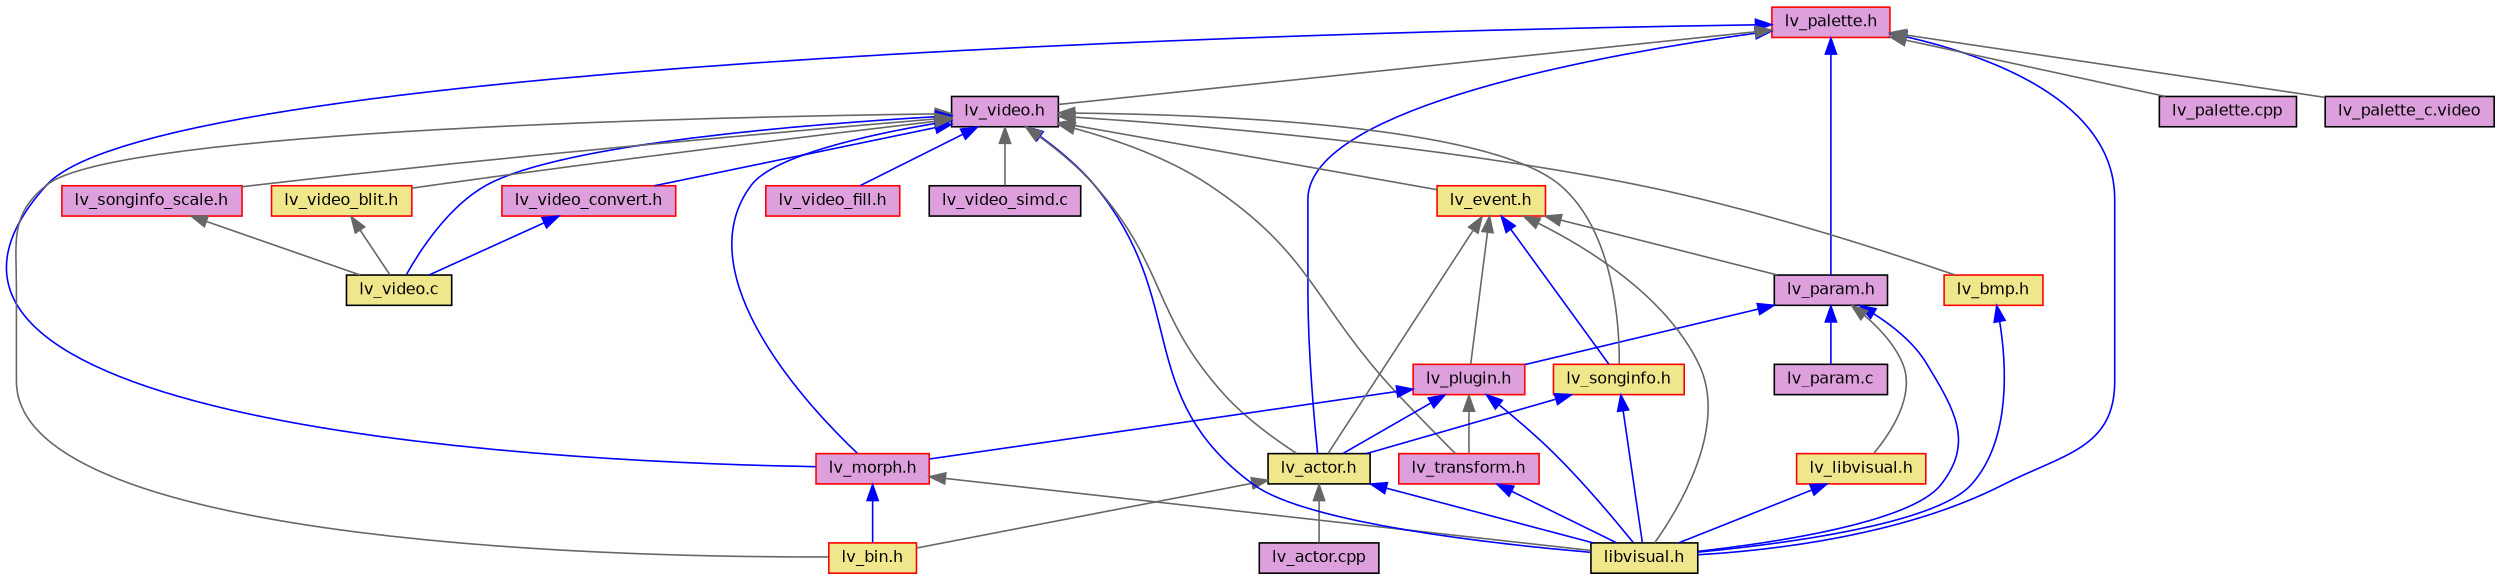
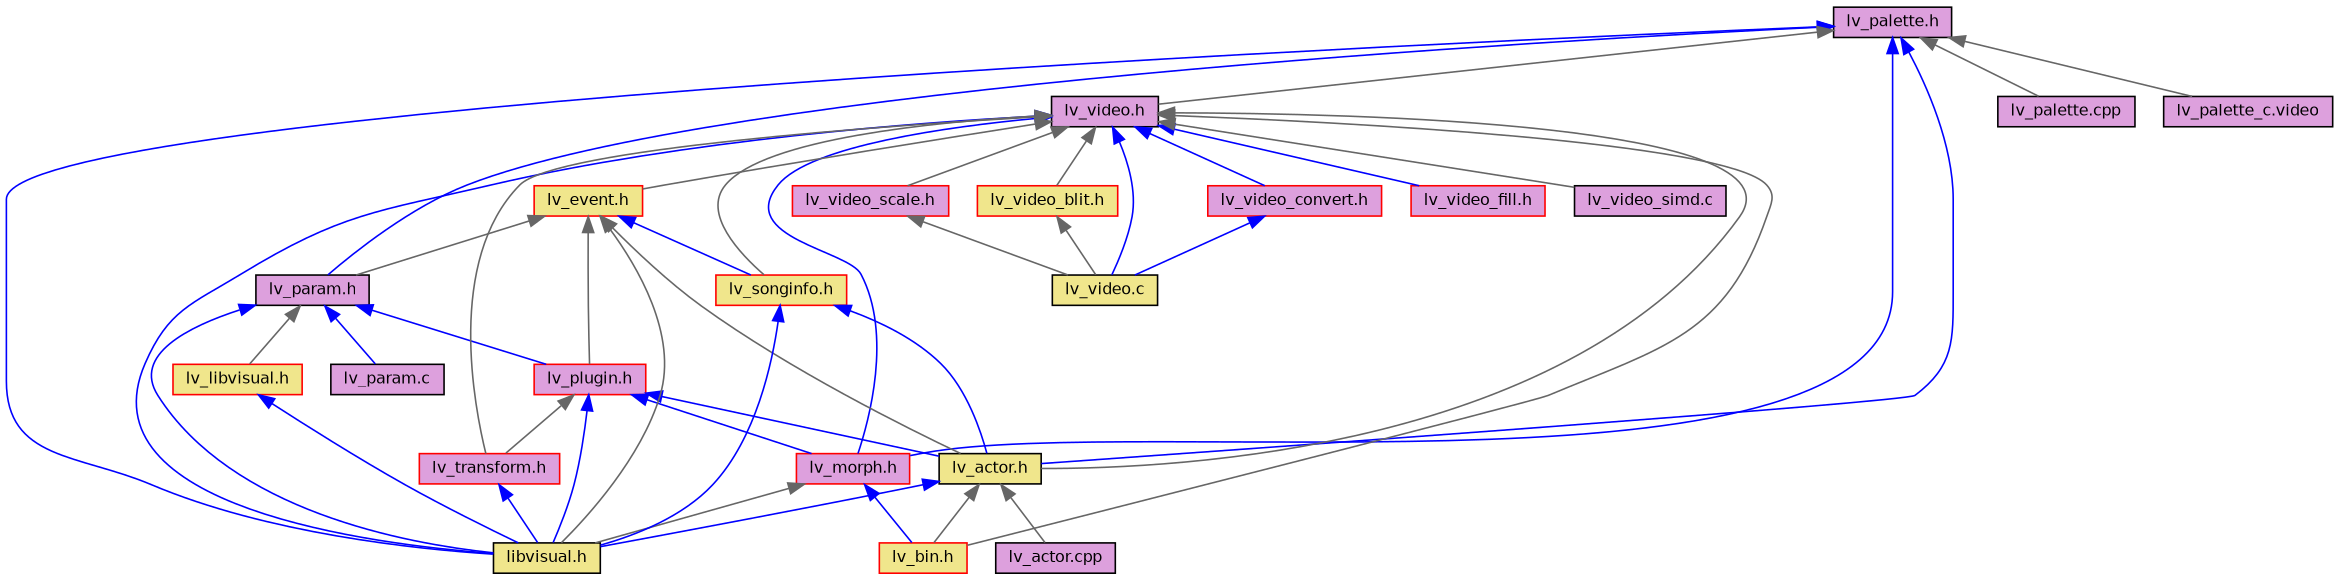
(1831, 22) -> (1893, 22)
(152, 201) -> (871, 201)
(1994, 290) -> none
